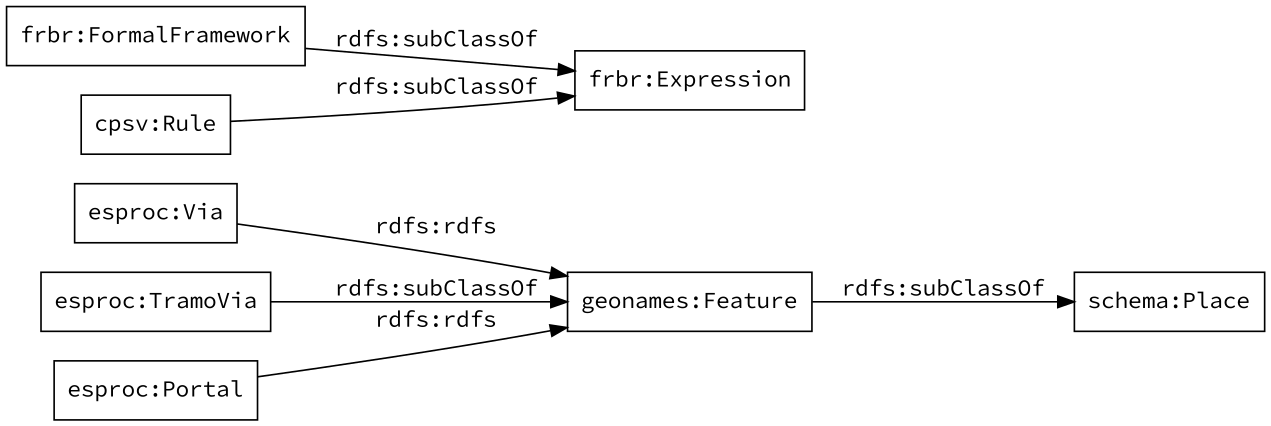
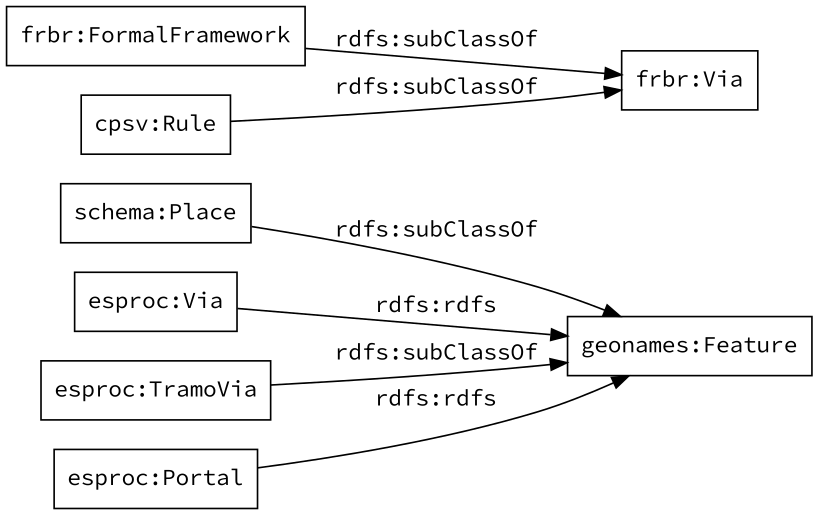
(690, 80) -> (690, 80)
(935, 302) -> (430, 260)
